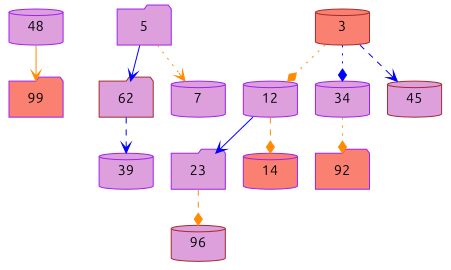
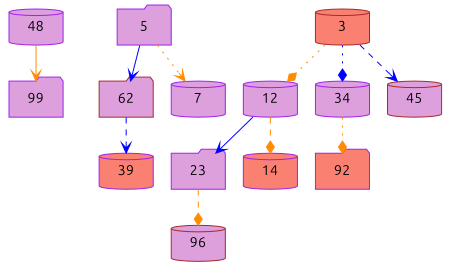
(36, 99) -> (36, 99)
(126, 171) -> (126, 171)
